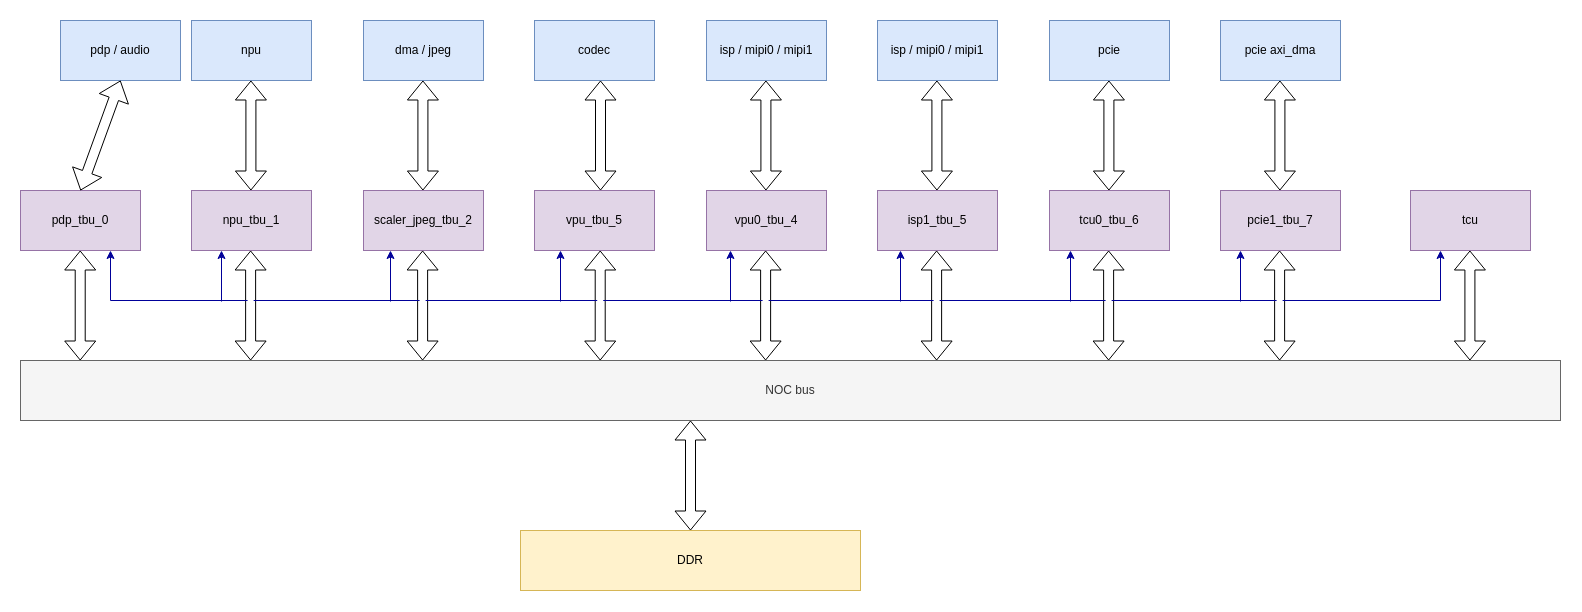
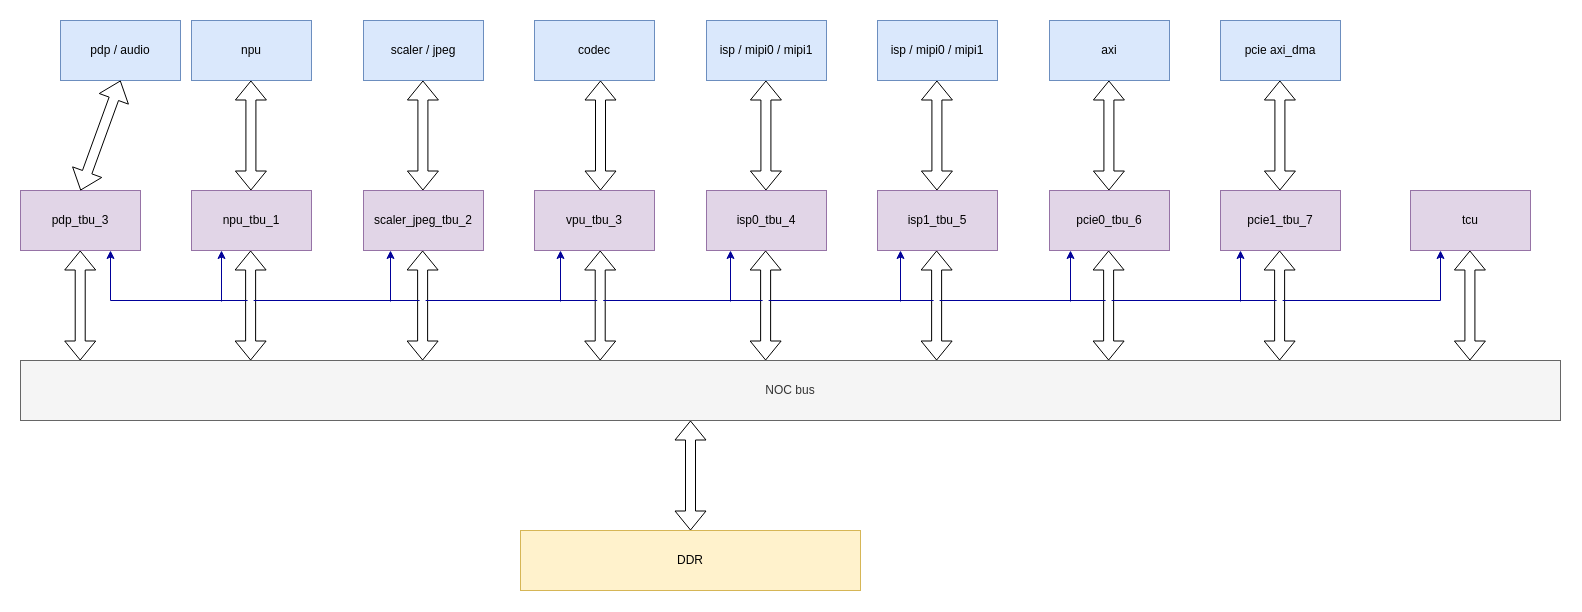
(424, 51) -> (424, 51)
(1110, 51) -> (1110, 51)
(81, 221) -> (81, 221)
(595, 221) -> (595, 221)
(767, 221) -> (767, 221)
(1110, 221) -> (1110, 221)
